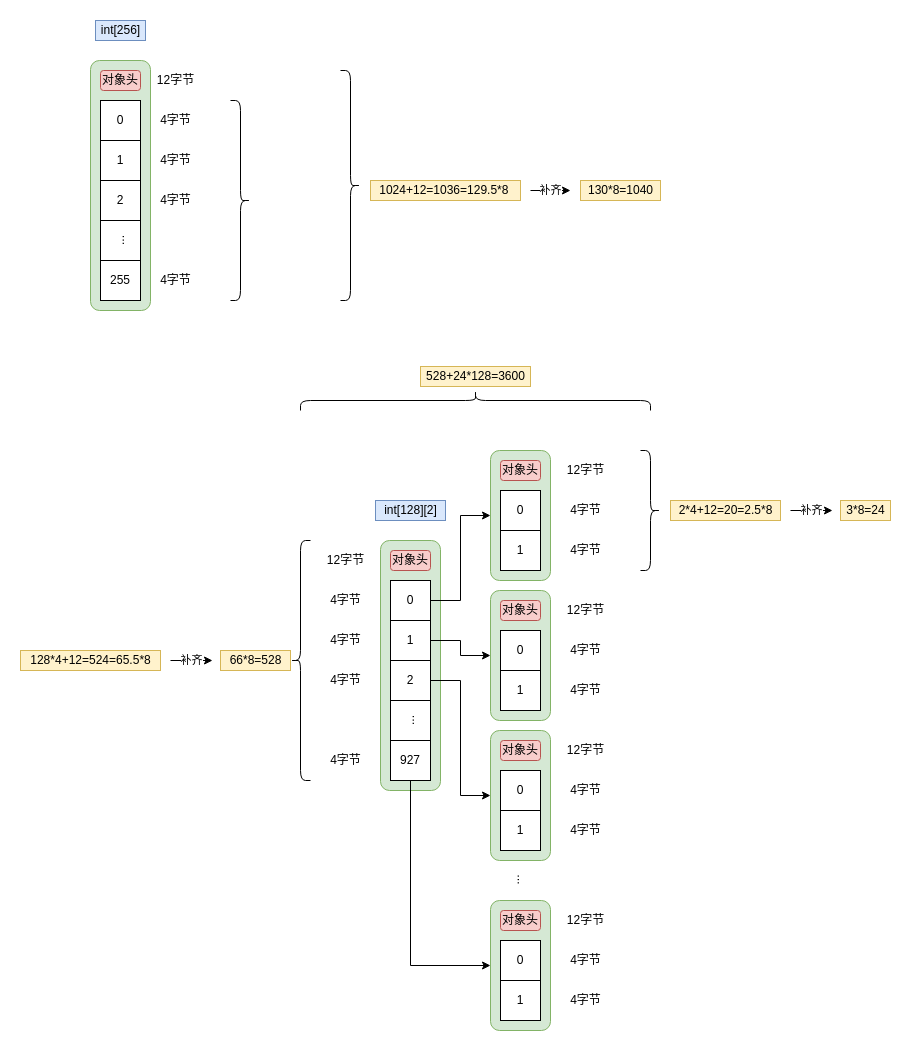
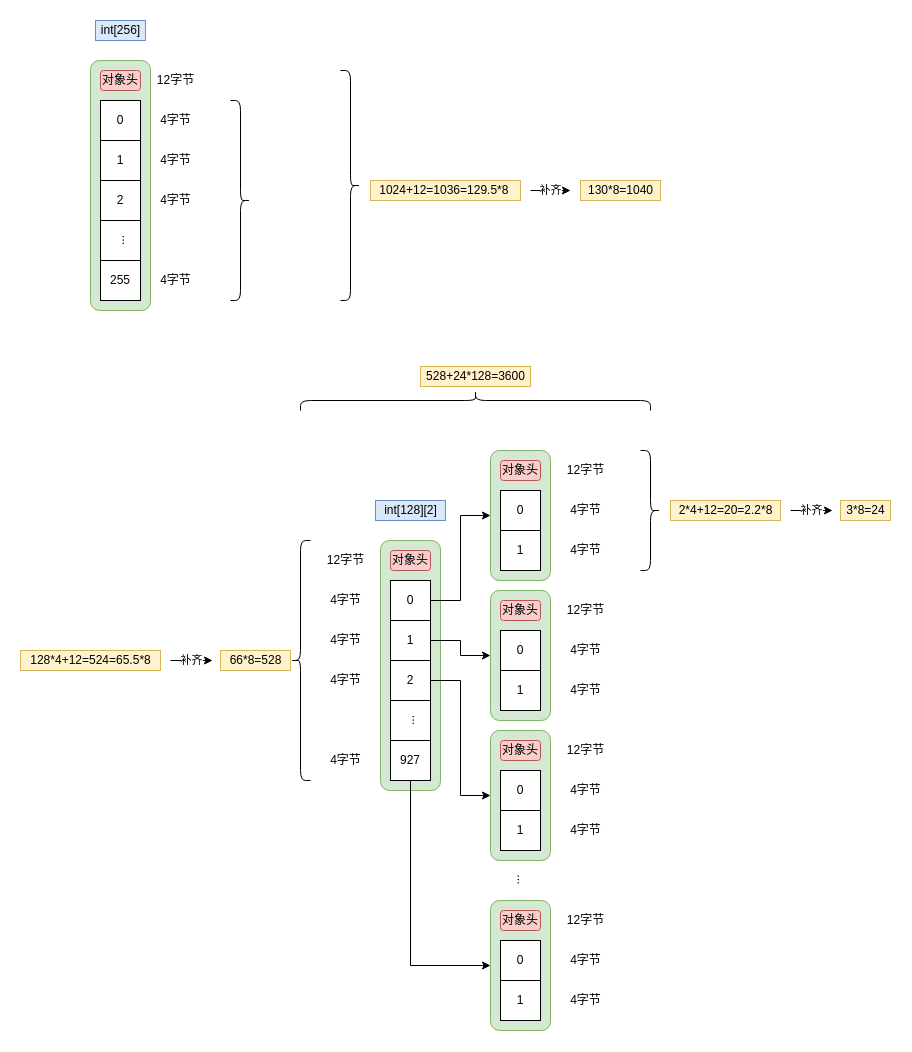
(726, 511) -> (726, 511)
